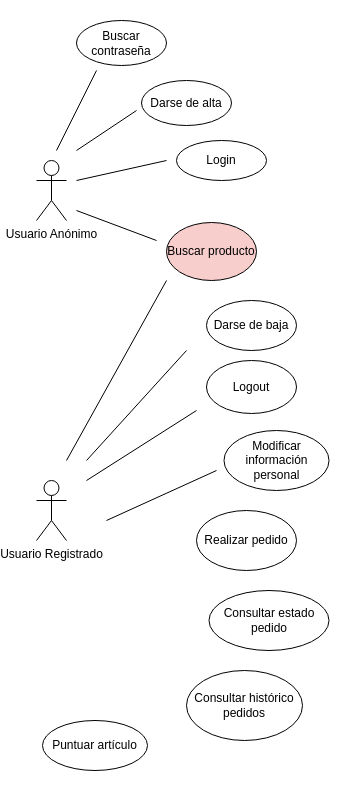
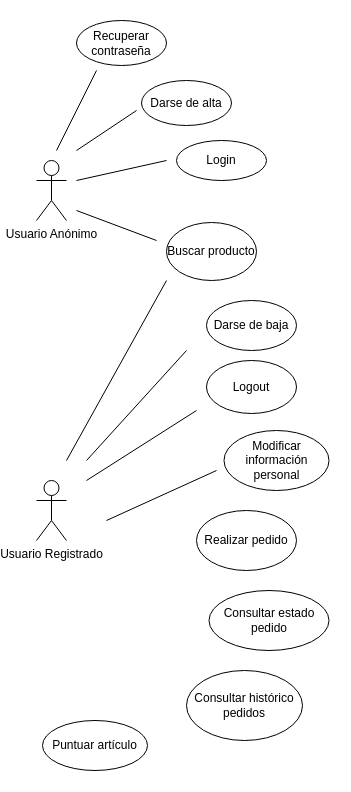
(122, 44) -> (122, 44)
(212, 252) -> (212, 252)
